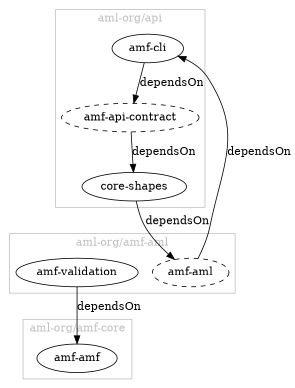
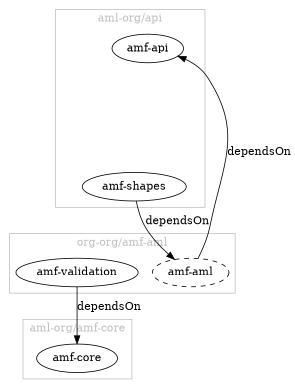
(148, 48) -> (148, 48)
(130, 118) -> none
(134, 187) -> (134, 187)
(122, 243) -> (122, 243)
(77, 358) -> (77, 358)
